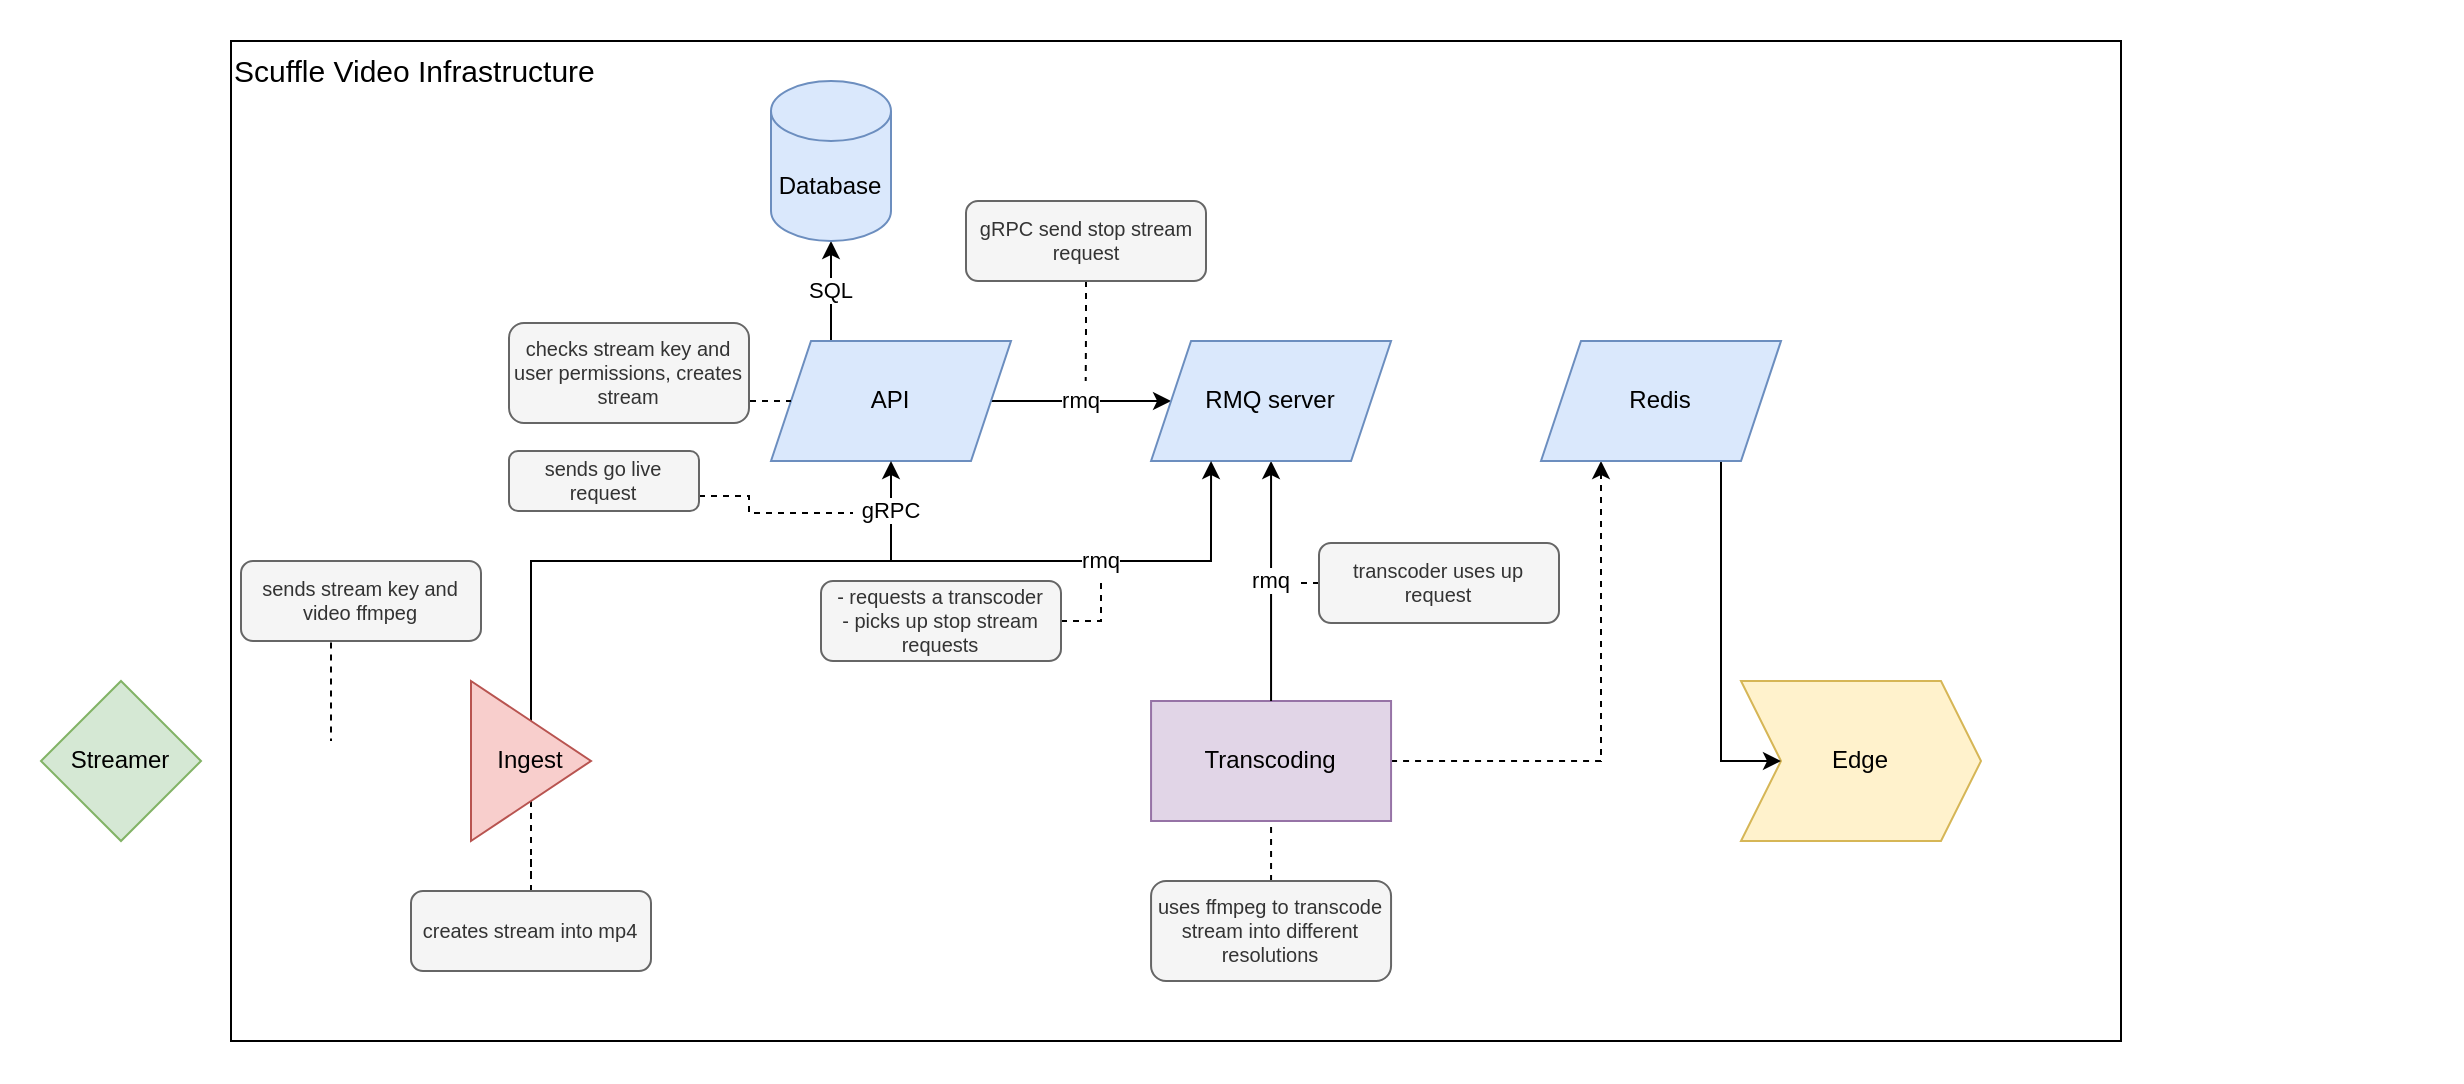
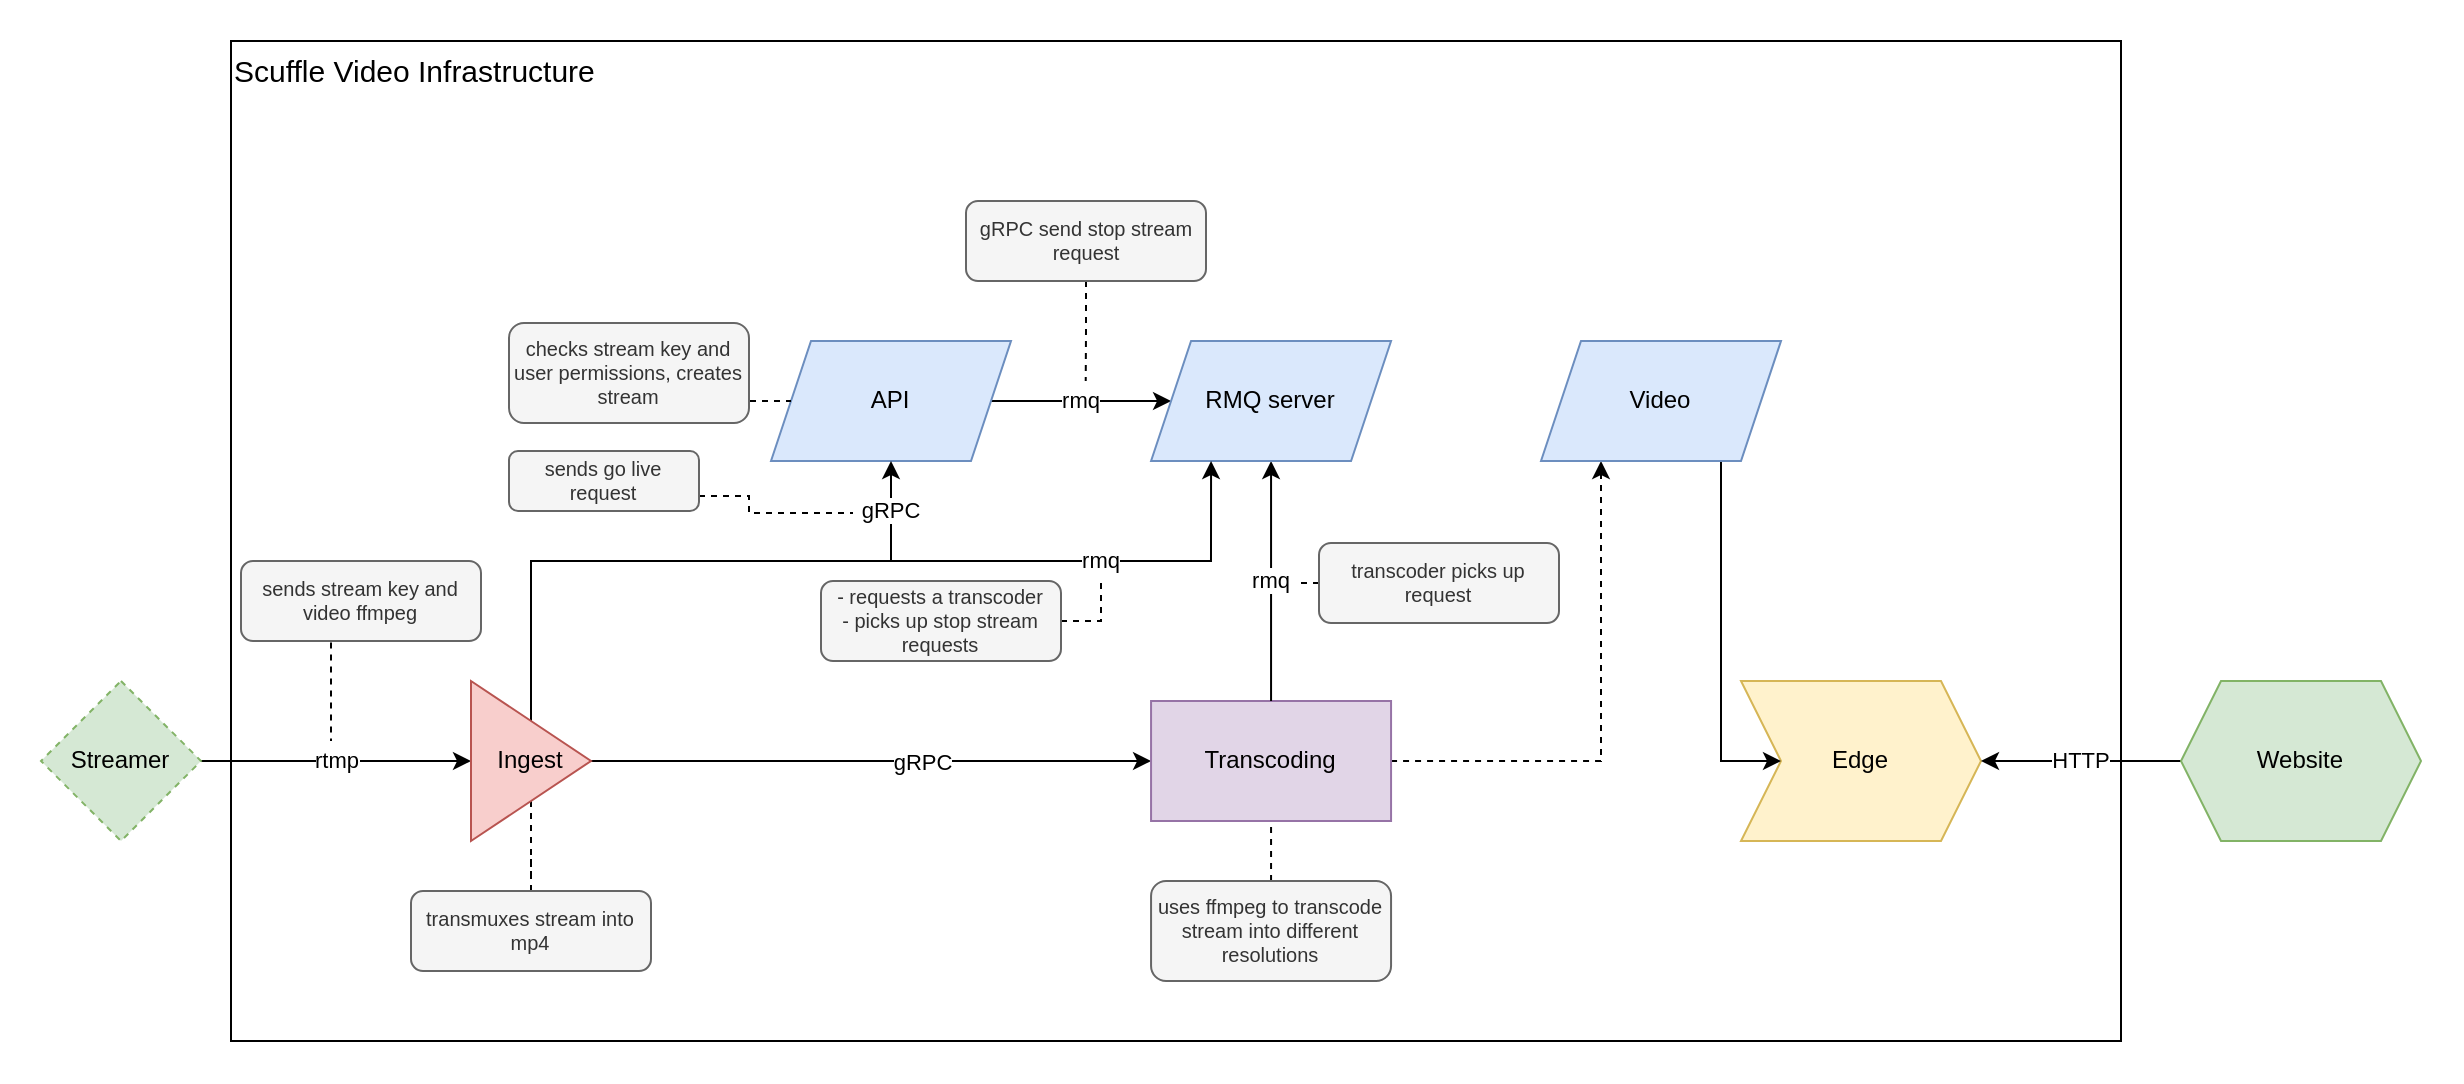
(831, 161) -> none
(831, 318) -> none
(1661, 401) -> (1661, 401)
(1439, 583) -> (1439, 583)
(121, 761) -> (121, 761)
none -> (329, 761)
none -> (766, 761)
none -> (2133, 761)
none -> (2301, 761)
(531, 931) -> (531, 931)
